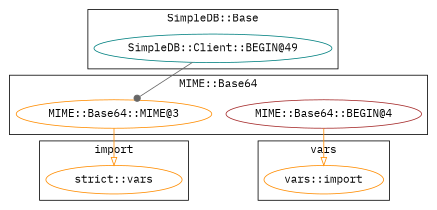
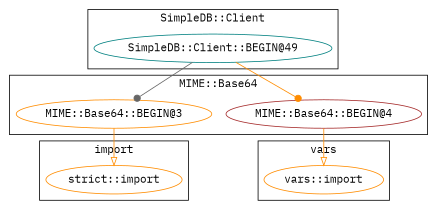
(213, 19) -> (213, 19)
none -> (267, 80)
(114, 114) -> (114, 114)
(114, 180) -> (114, 180)
